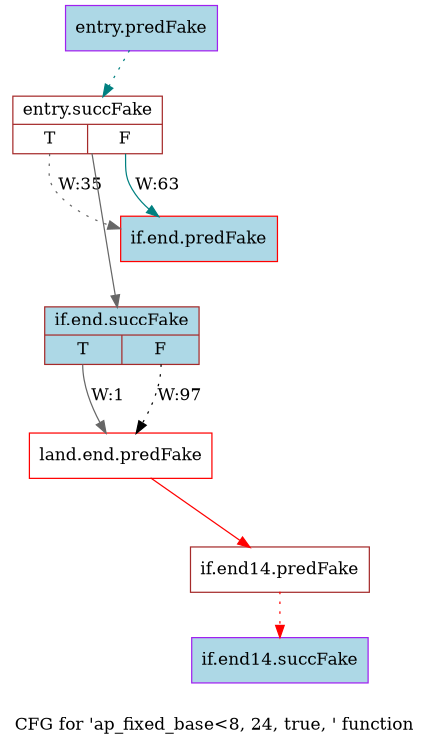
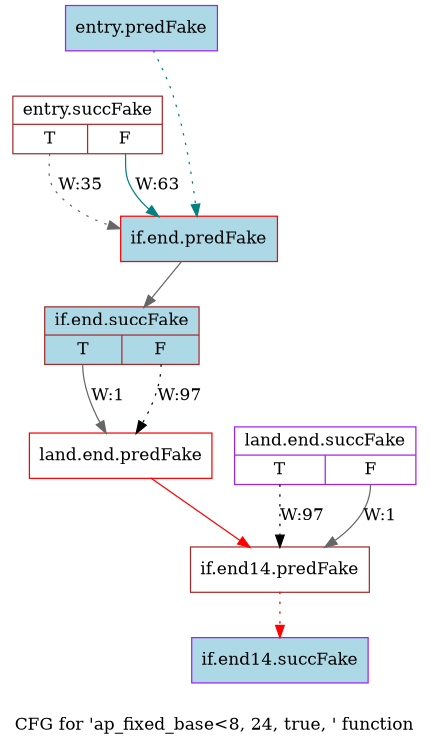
(119, 68) -> (181, 125)
(102, 214) -> (167, 279)
none -> (325, 456)
